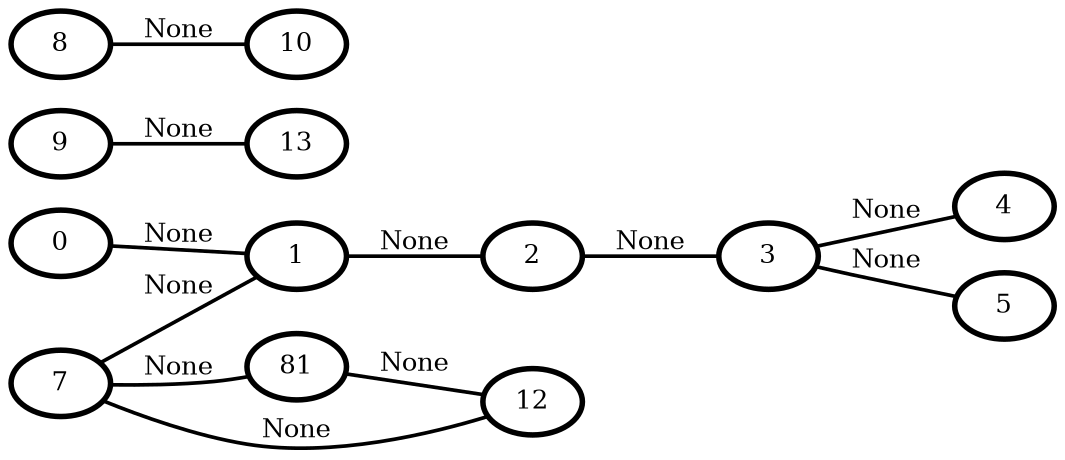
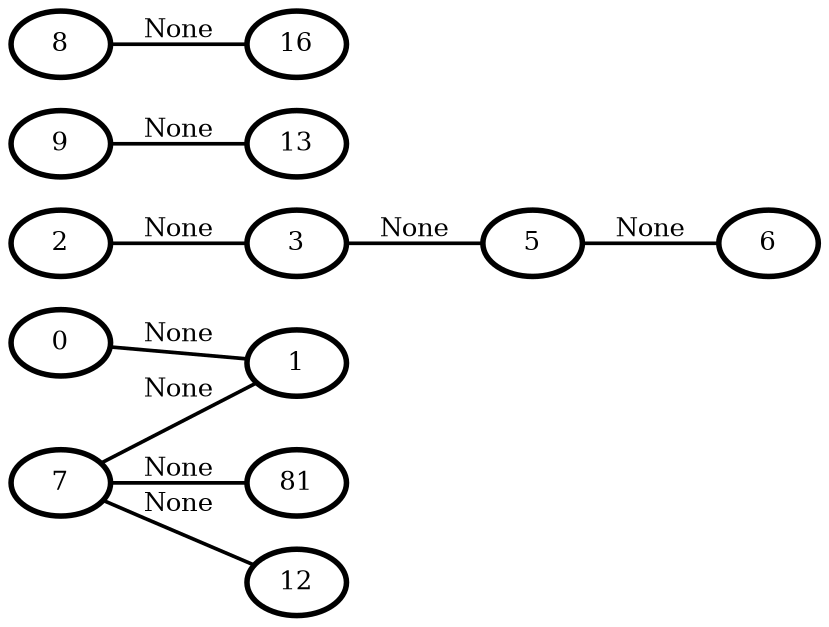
(297, 44) -> (297, 44)
(1004, 206) -> none
none -> (769, 243)
(415, 256) -> none
(415, 384) -> none
